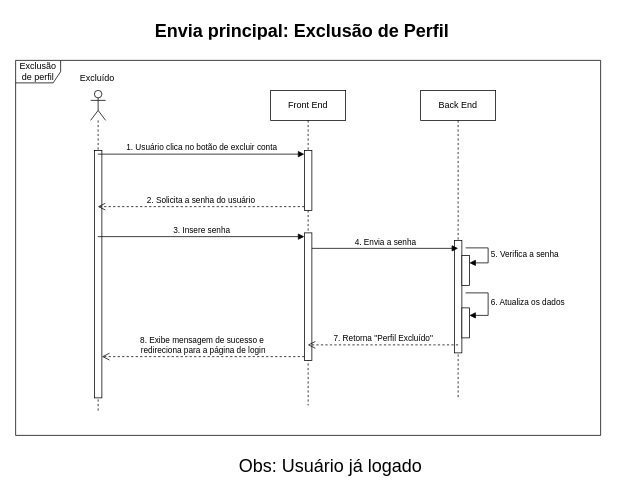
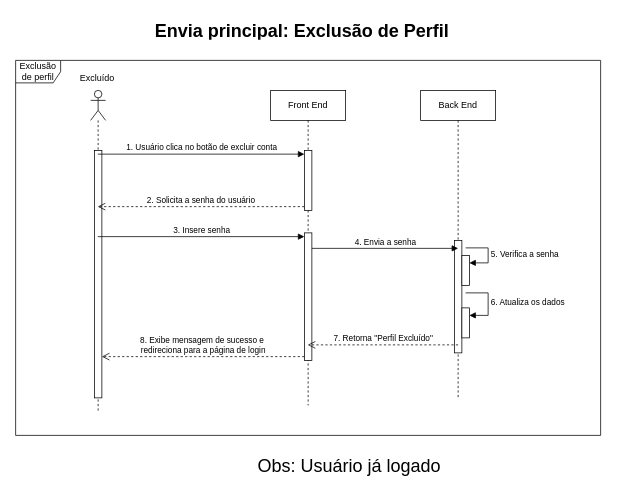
(330, 469) -> (349, 469)
